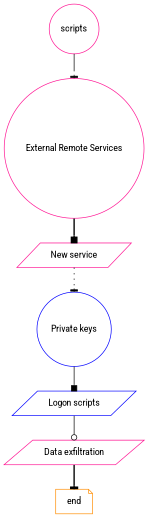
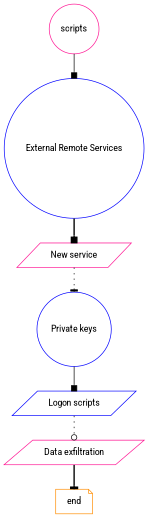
(74, 63) -> (74, 63)
(74, 148) -> (74, 148)
(74, 425) -> (74, 425)
